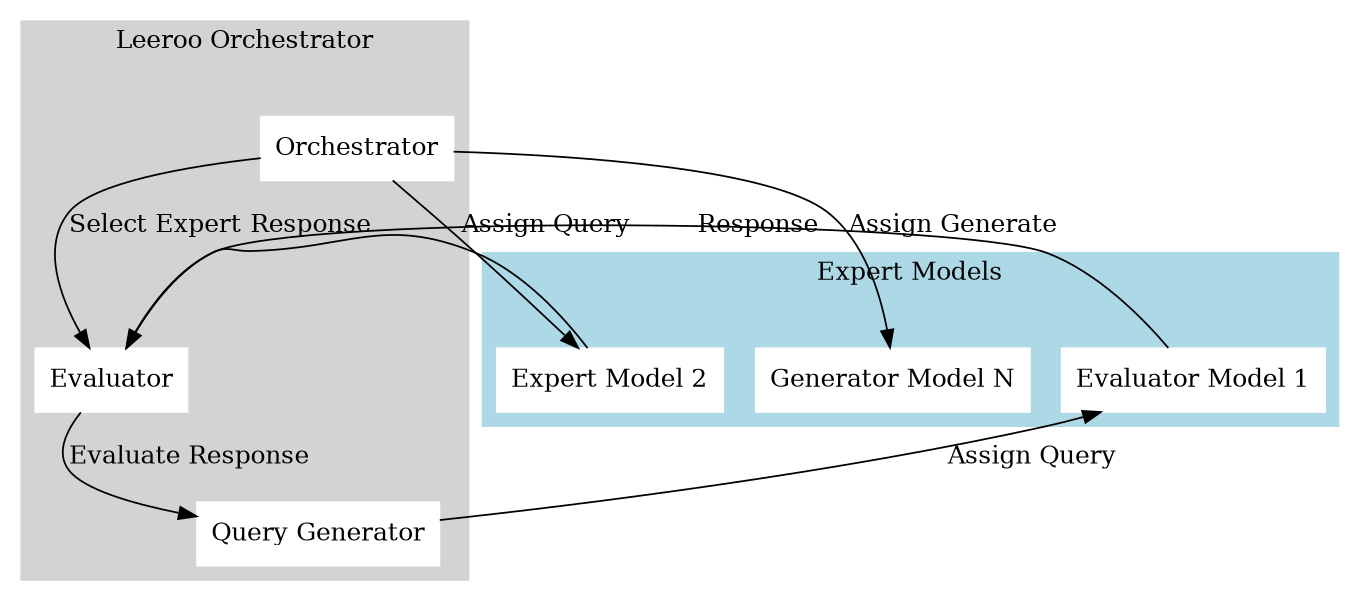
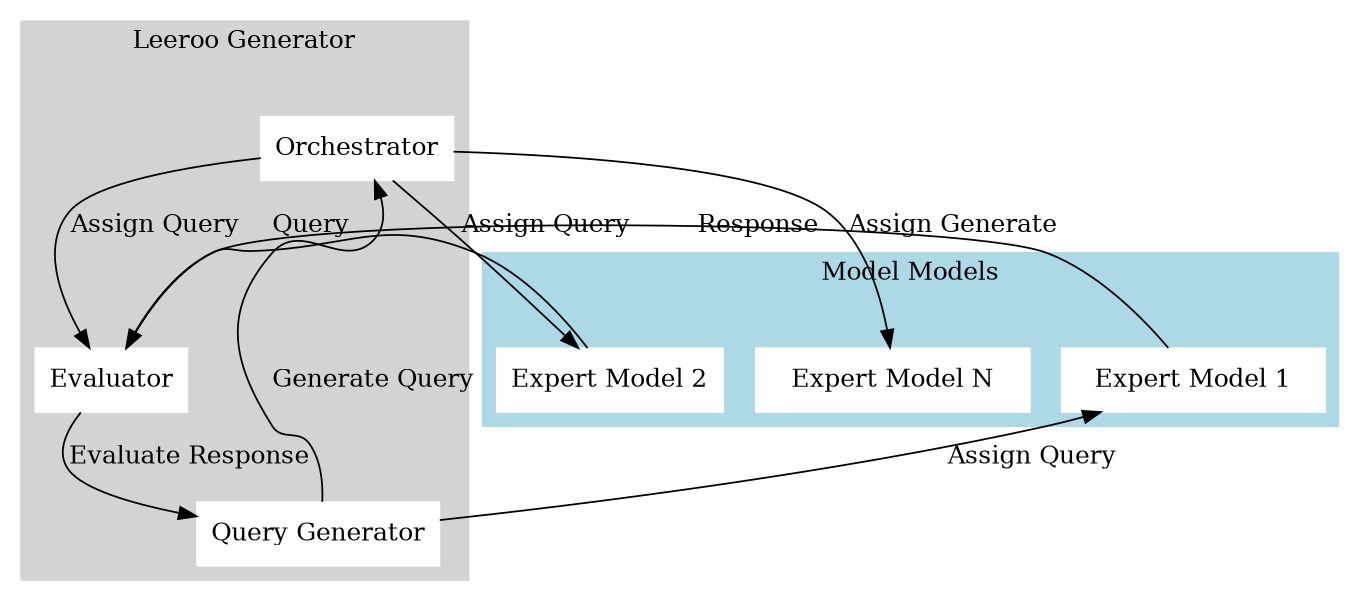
(245, 42) -> (245, 42)
(156, 225) -> (156, 225)
(311, 225) -> (311, 225)
(911, 273) -> (911, 273)
none -> (240, 313)
(893, 380) -> (893, 380)
(1193, 380) -> (1193, 380)
